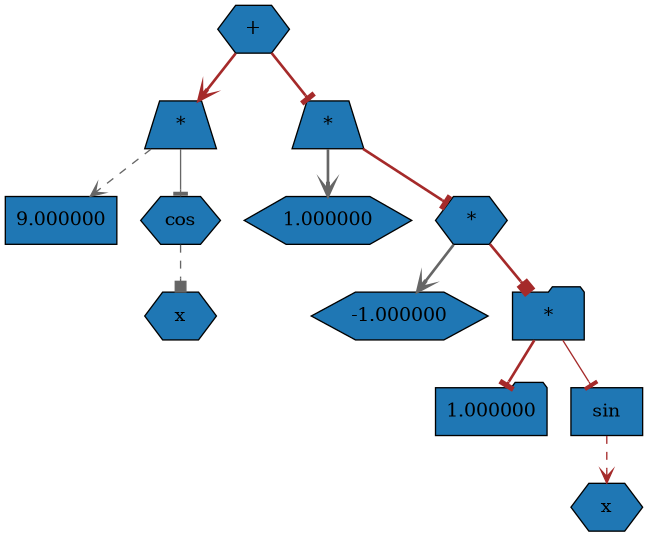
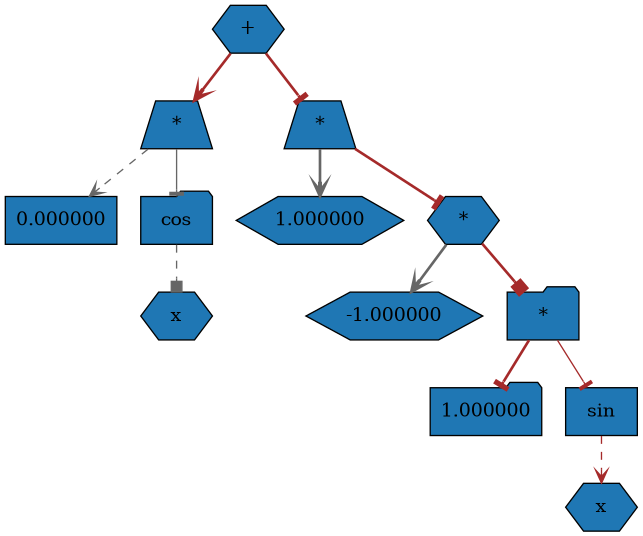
(61, 220) -> (61, 220)
(181, 220) -> (177, 220)
